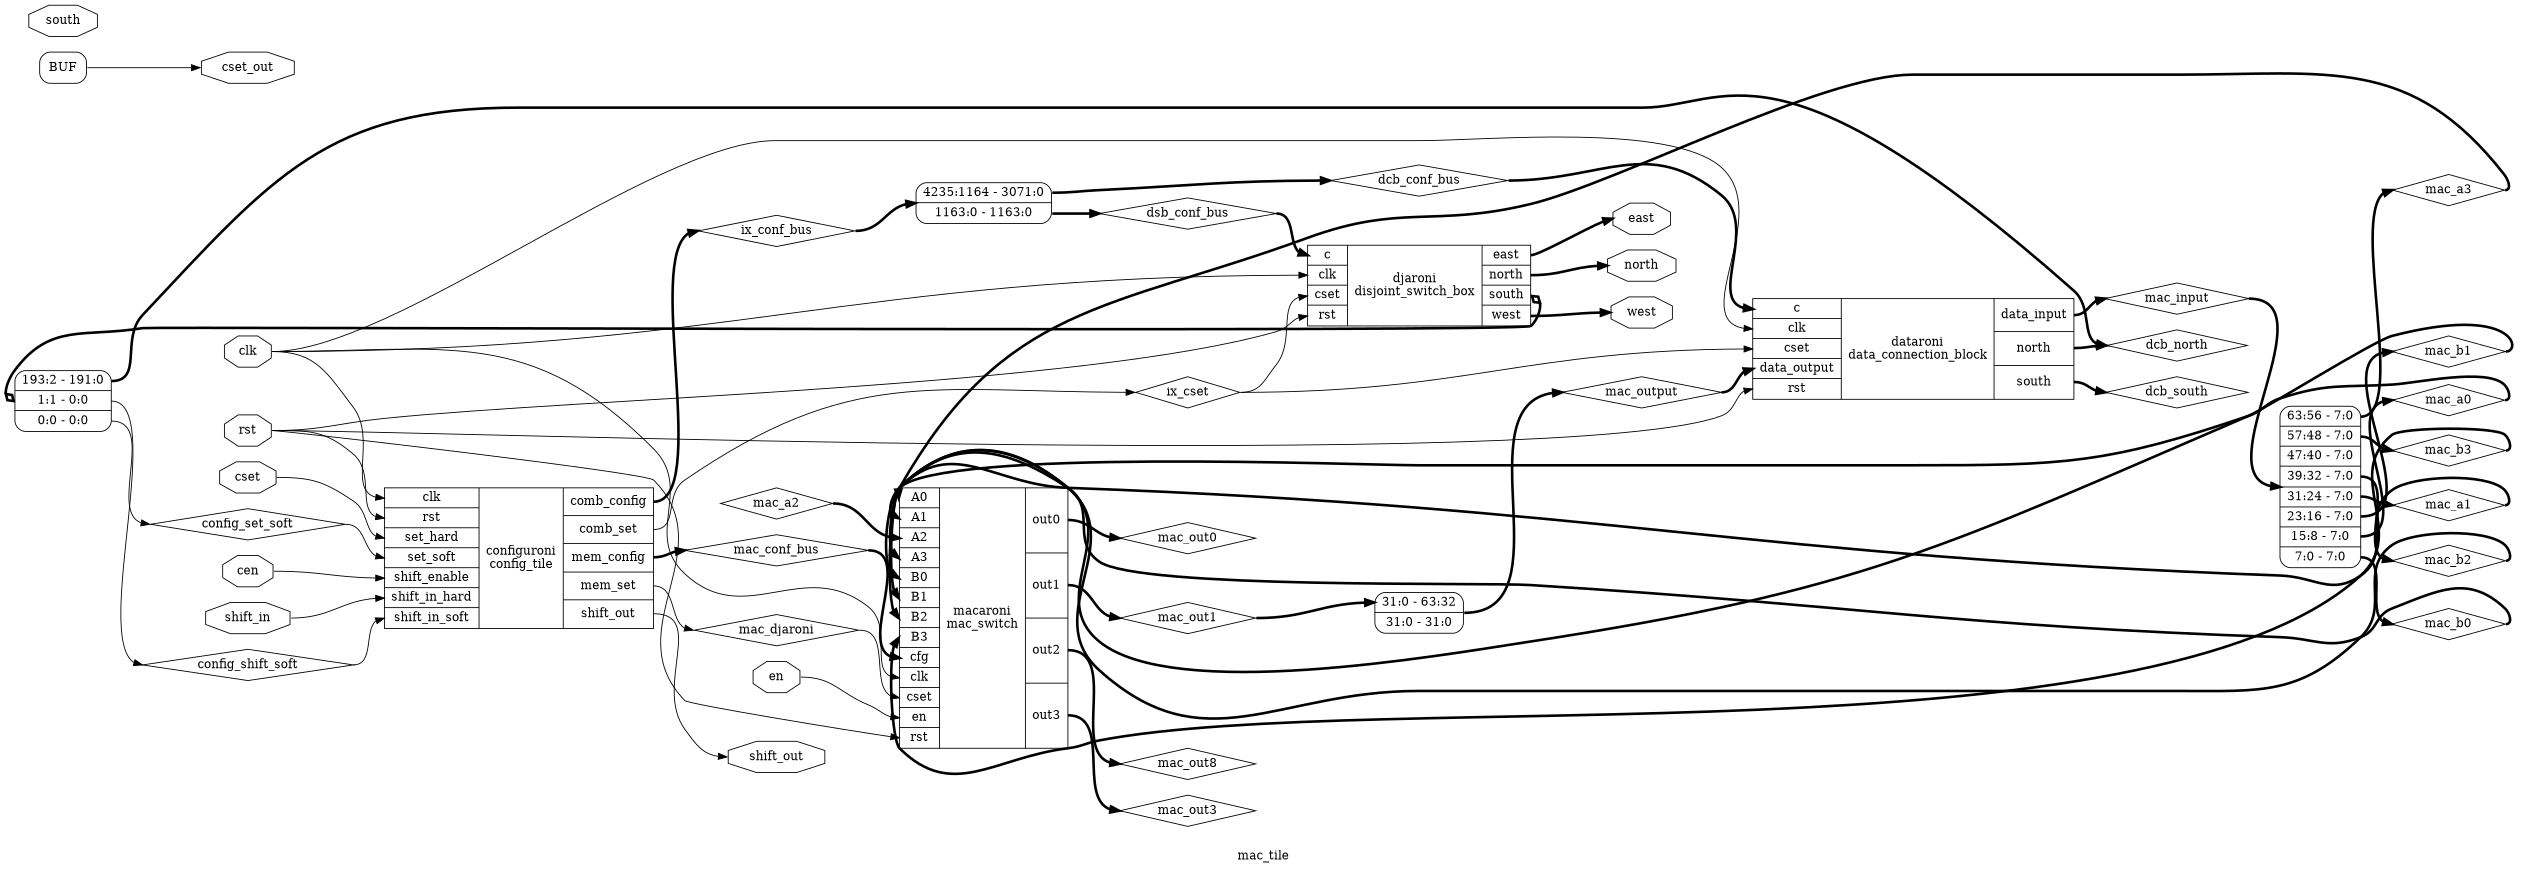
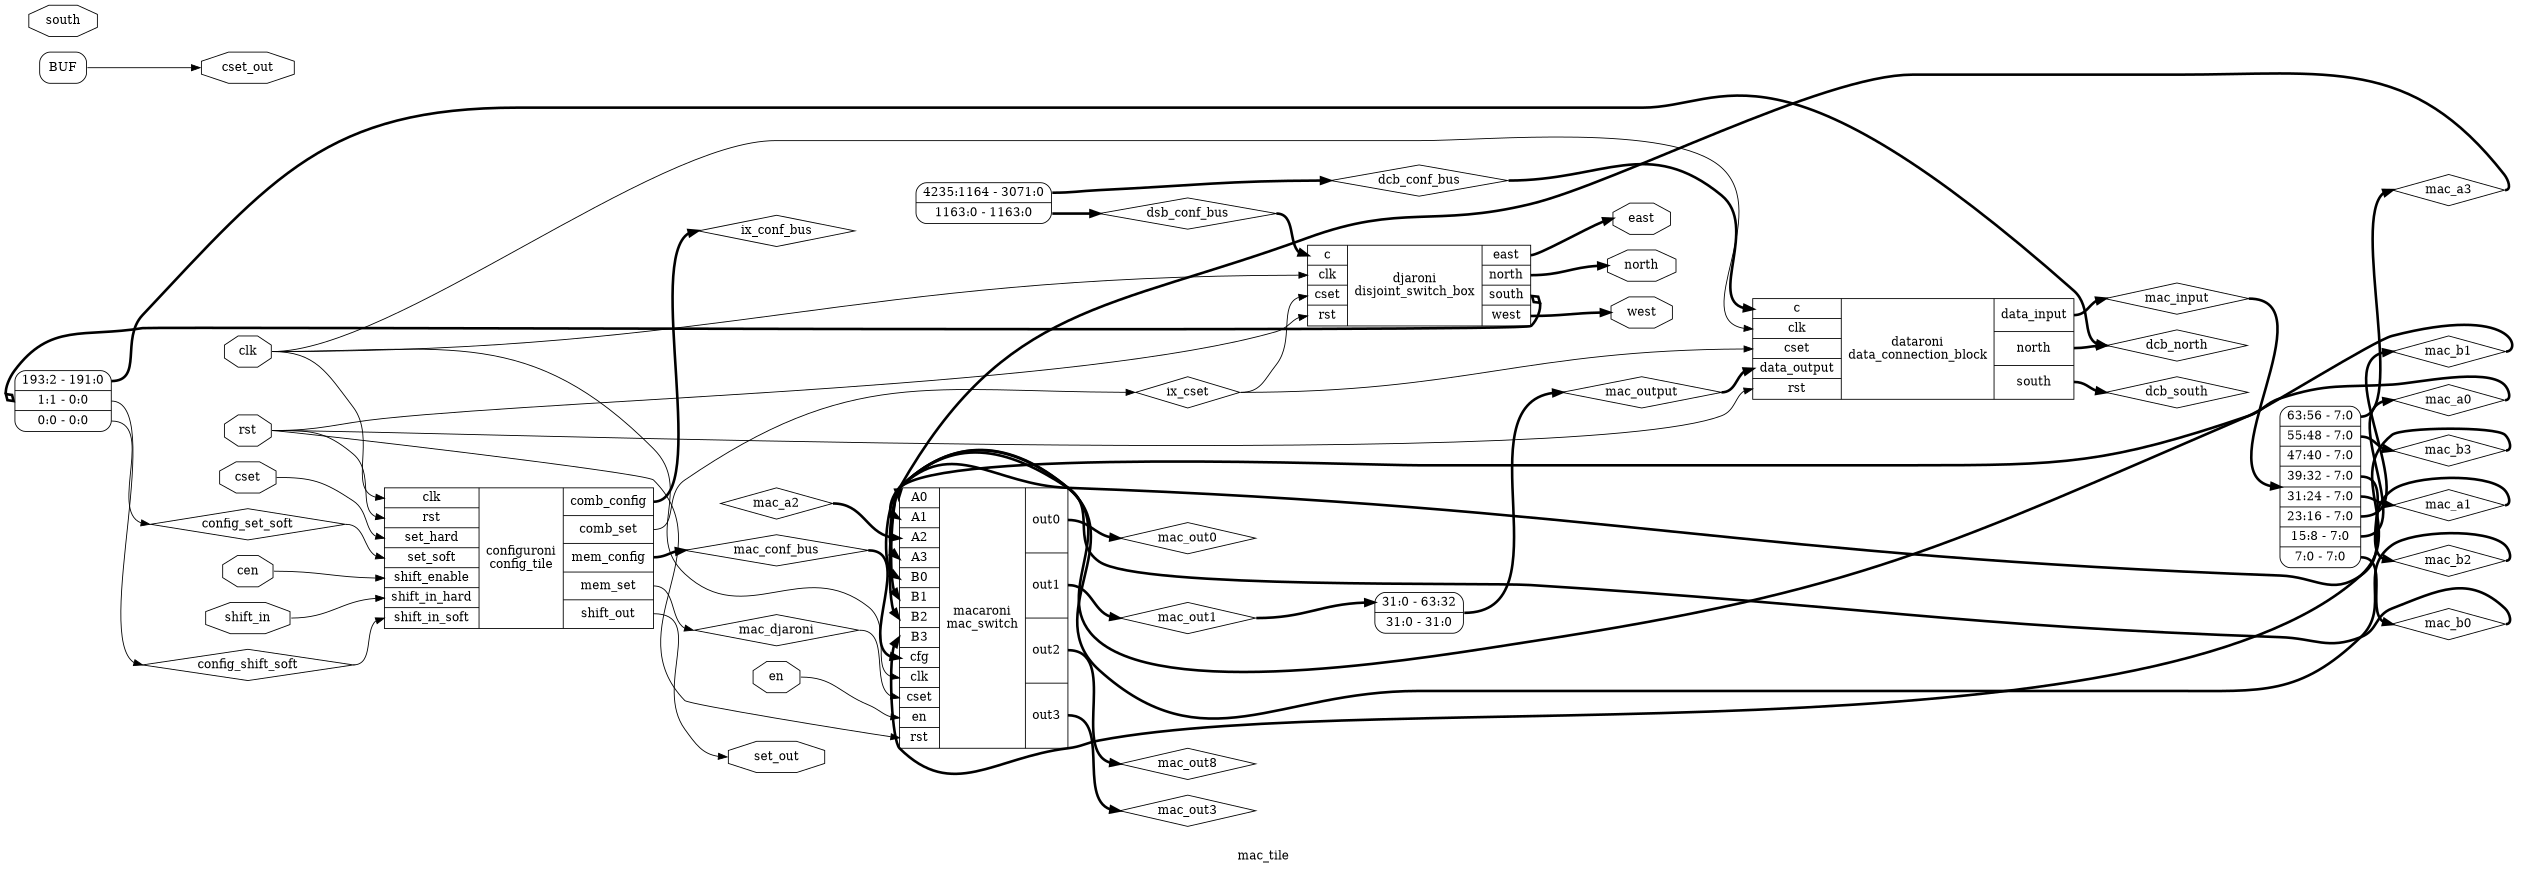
(882, 220) -> none
(2320, 436) -> (2320, 436)
(777, 757) -> (777, 757)
